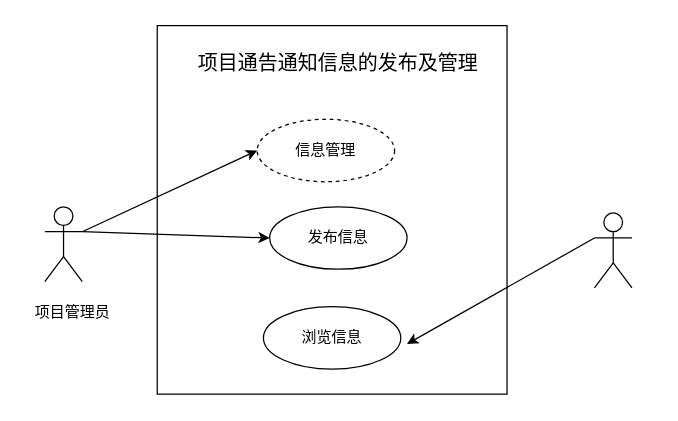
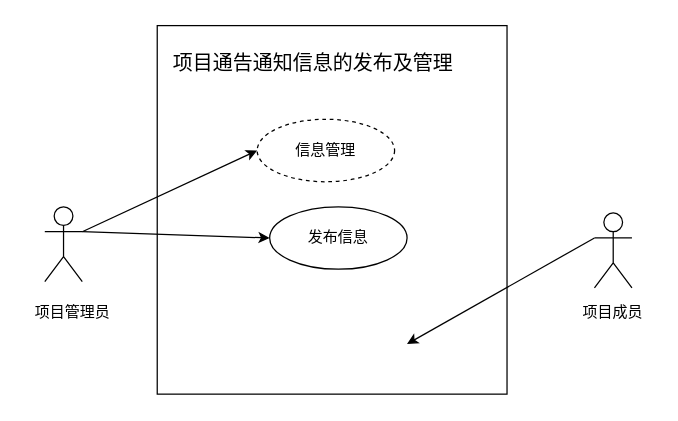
(338, 63) -> (313, 63)
none -> (613, 313)
(332, 338) -> none
